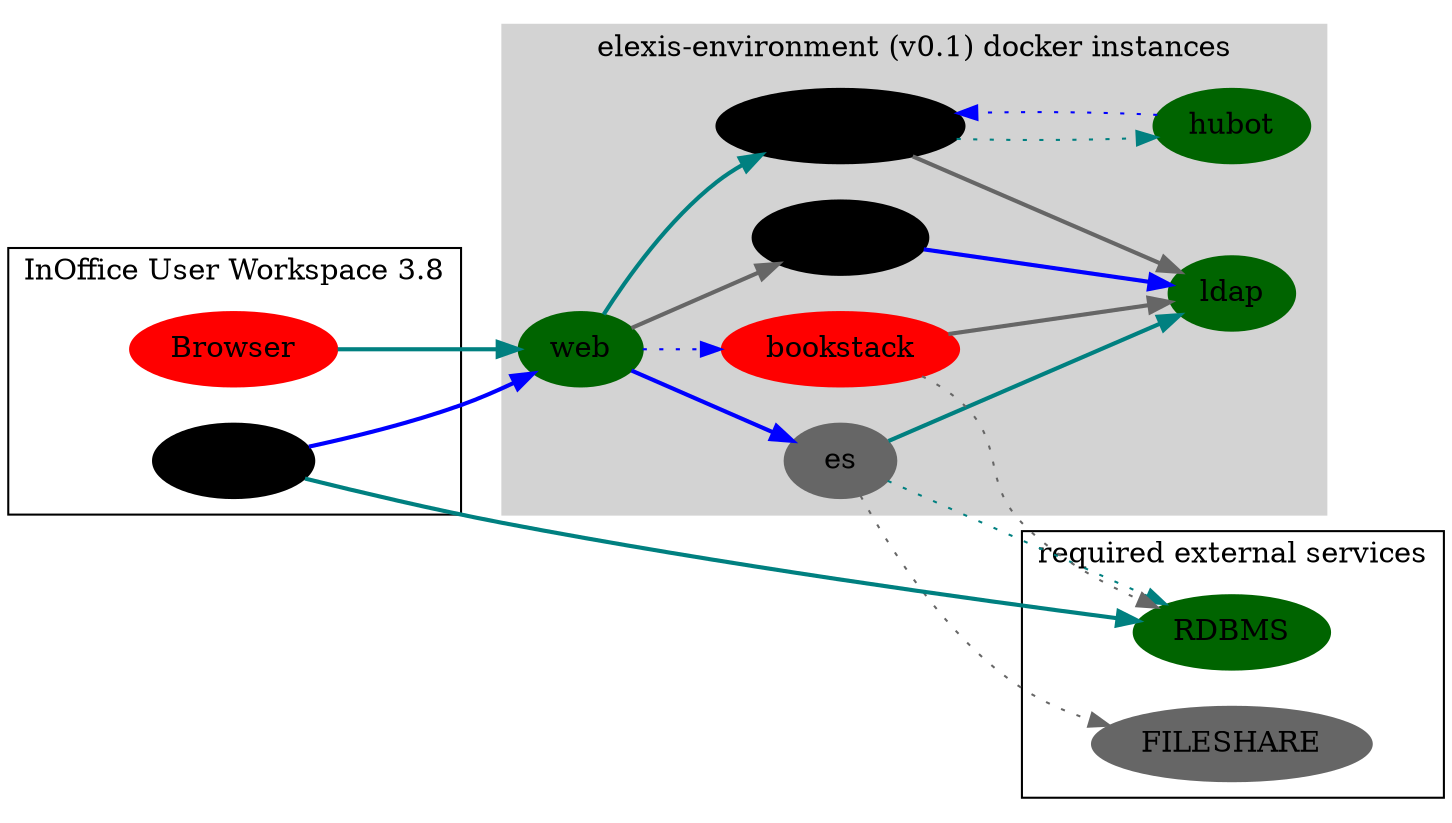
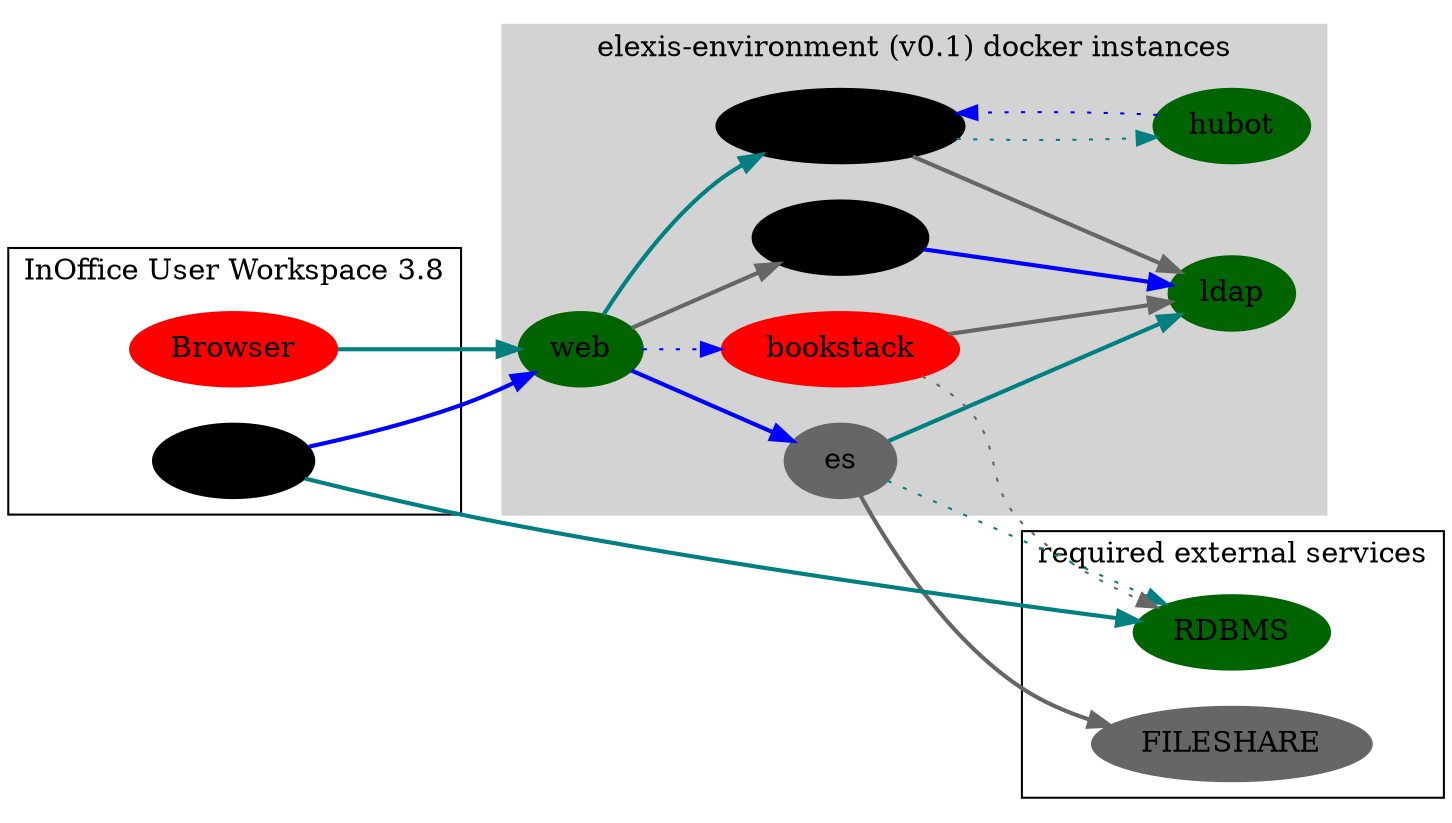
(955, 630) -> (955, 630)
